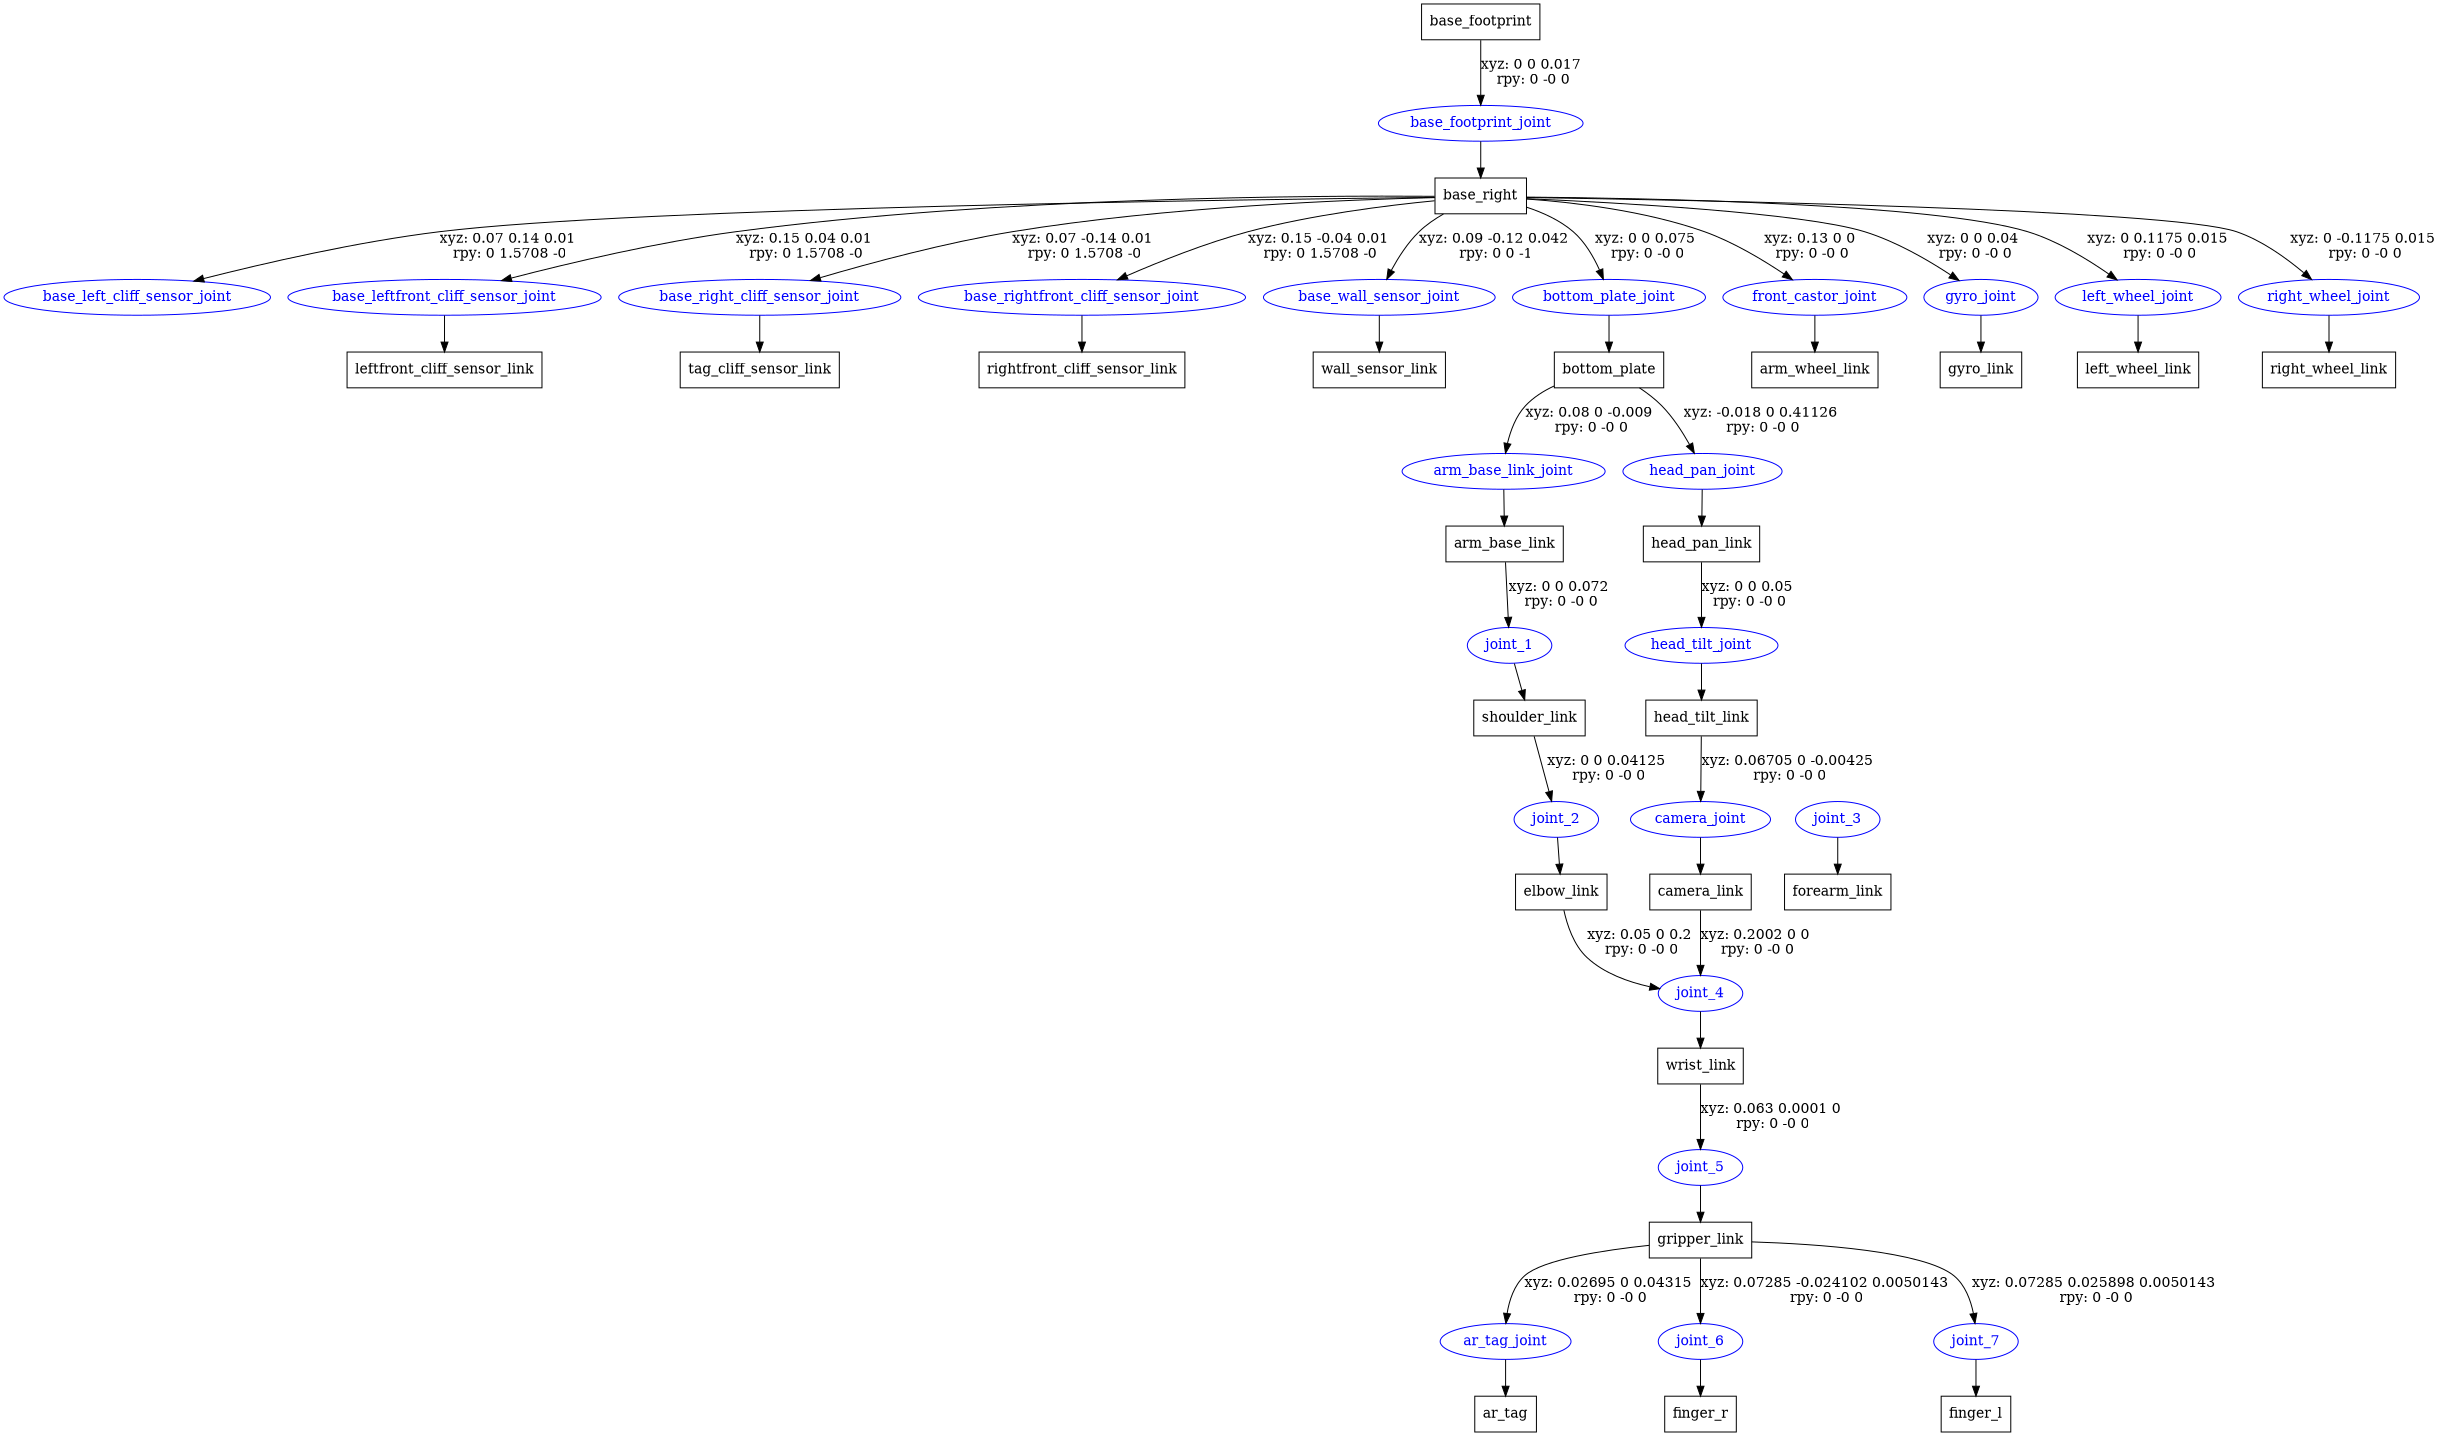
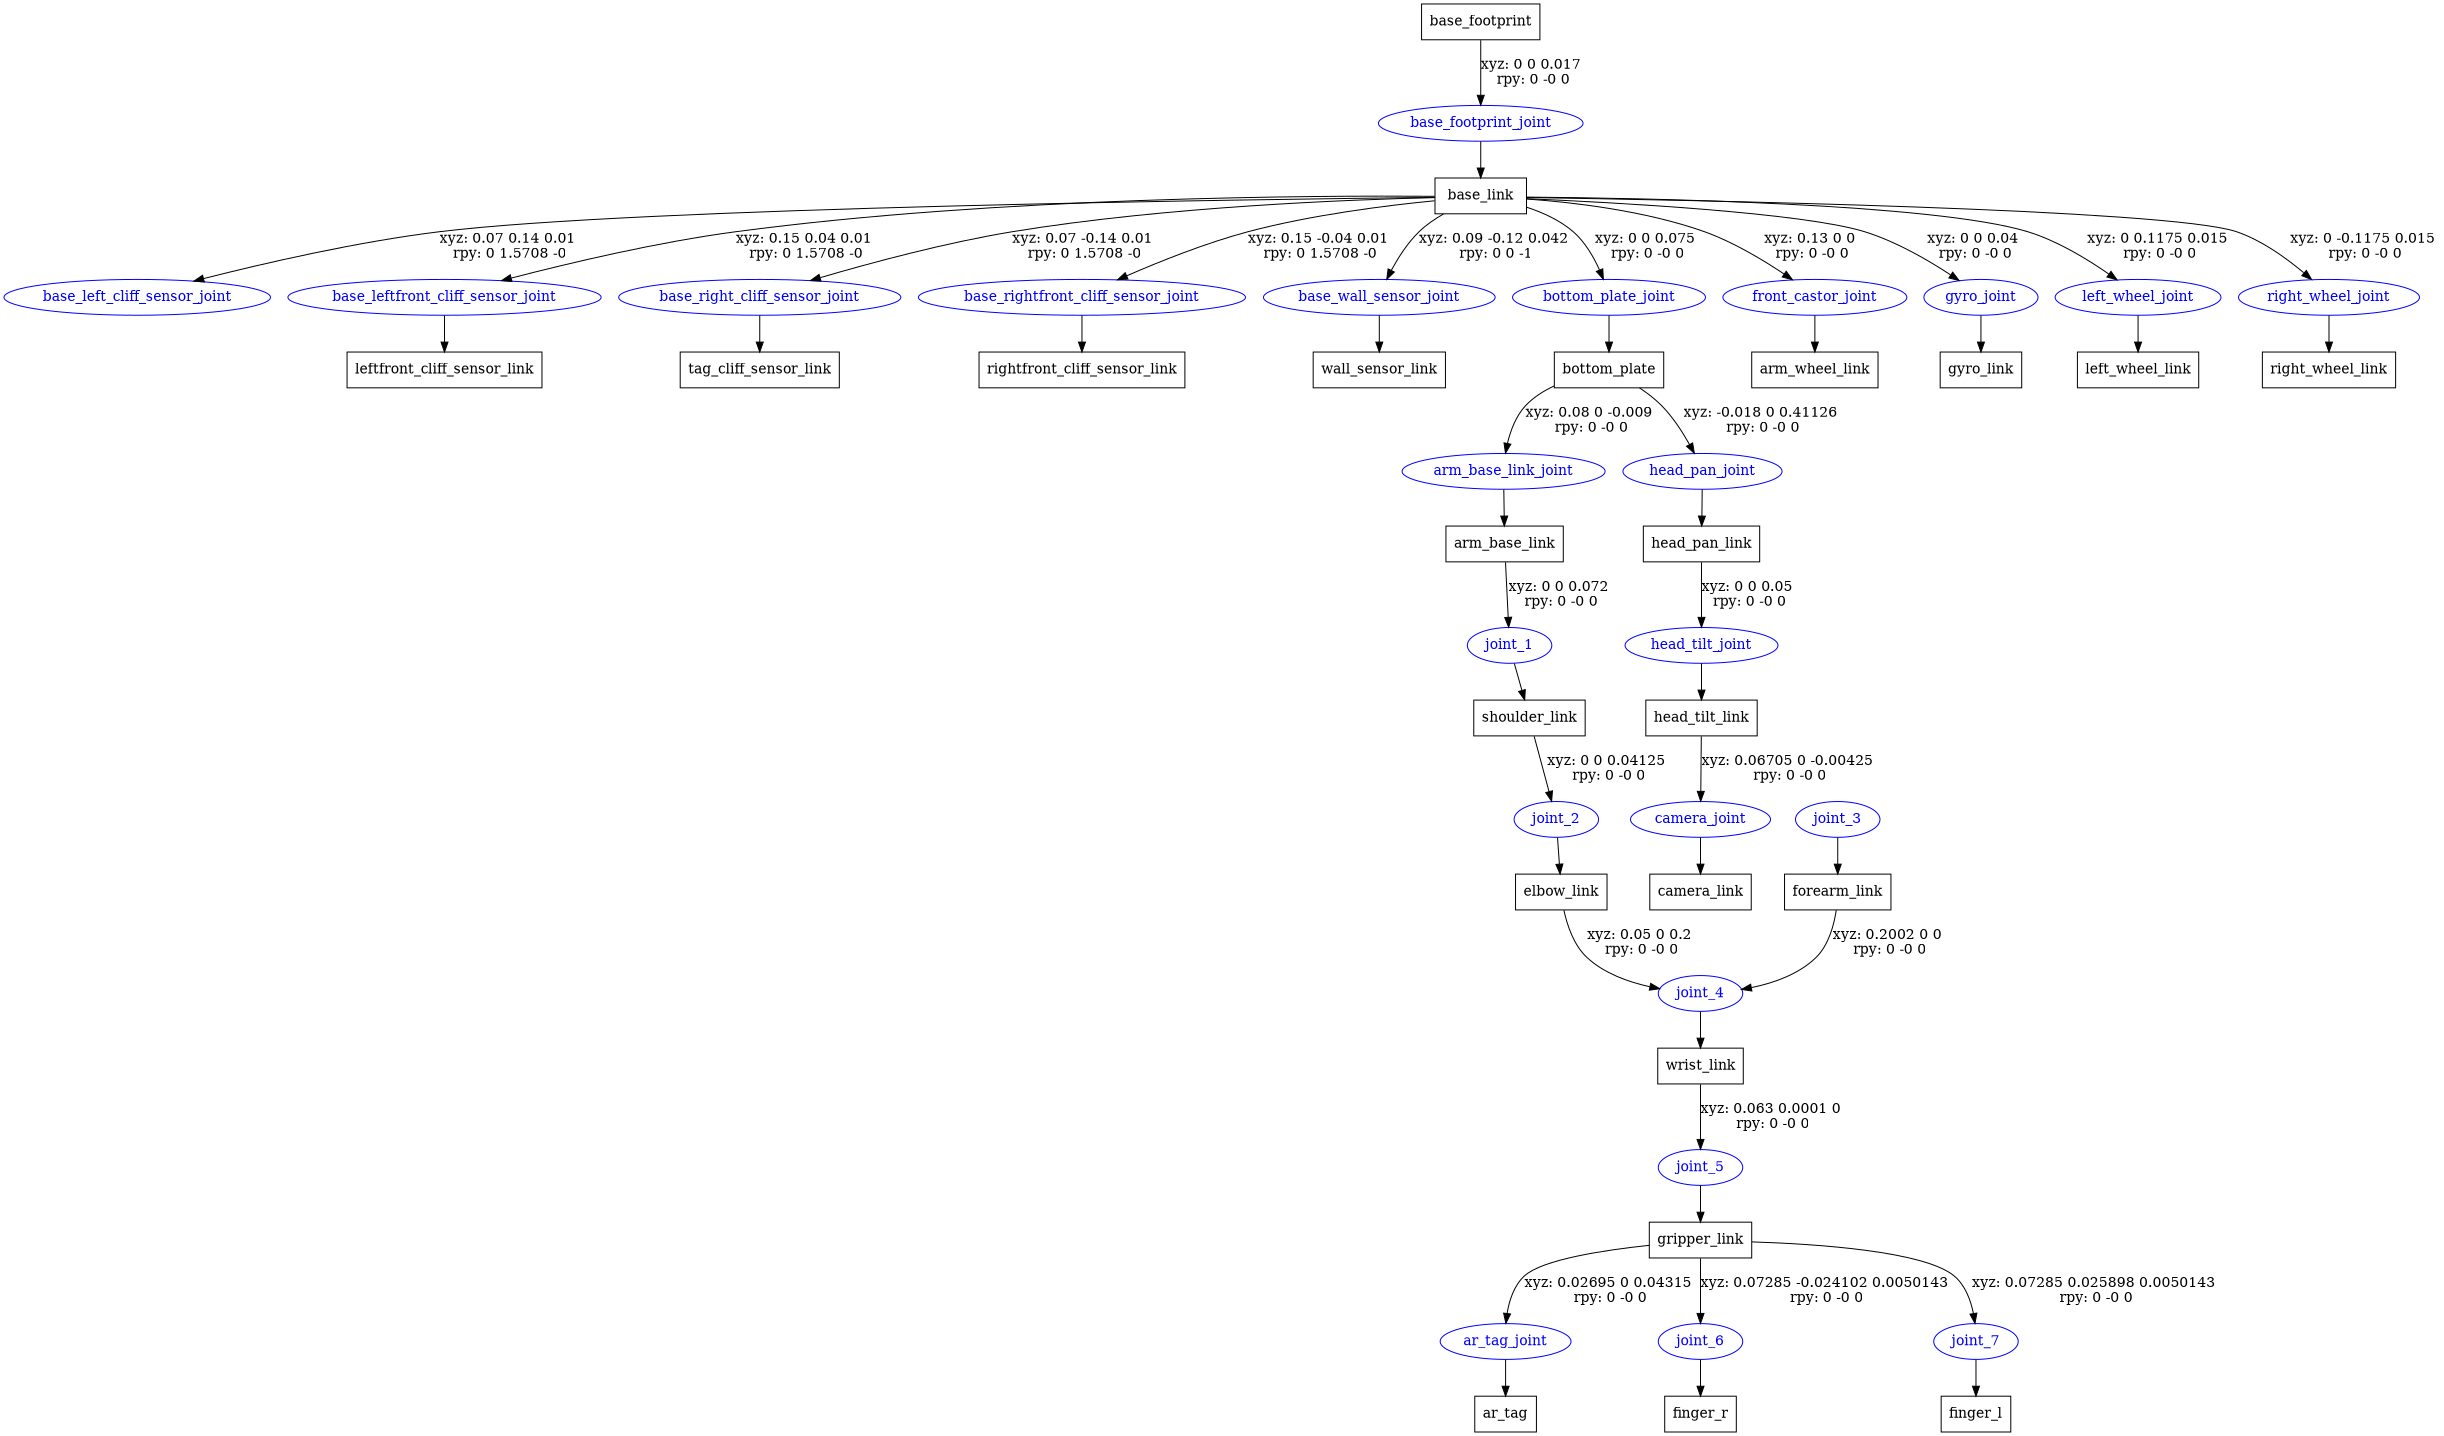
(1481, 196) -> (1481, 196)
(1700, 938) -> (1809, 964)
